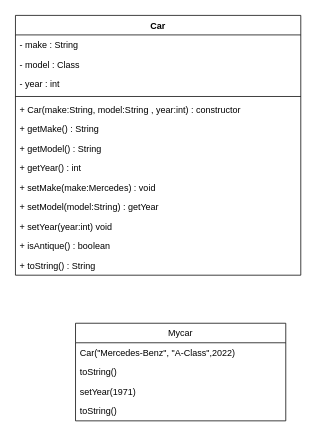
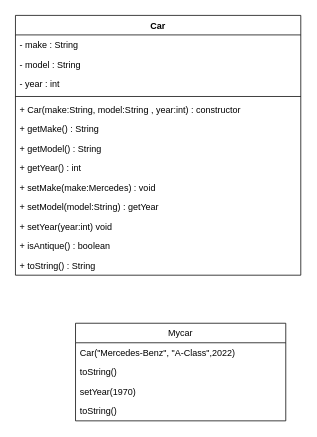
(50, 65) -> (53, 65)
(112, 392) -> (112, 392)
